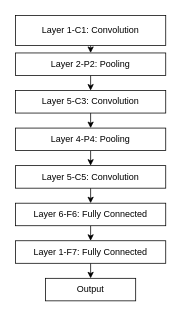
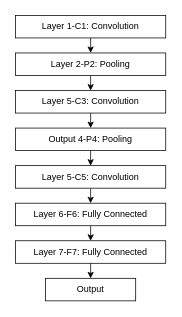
(90, 30) -> (90, 27)
(90, 139) -> (90, 139)
(90, 252) -> (90, 252)
